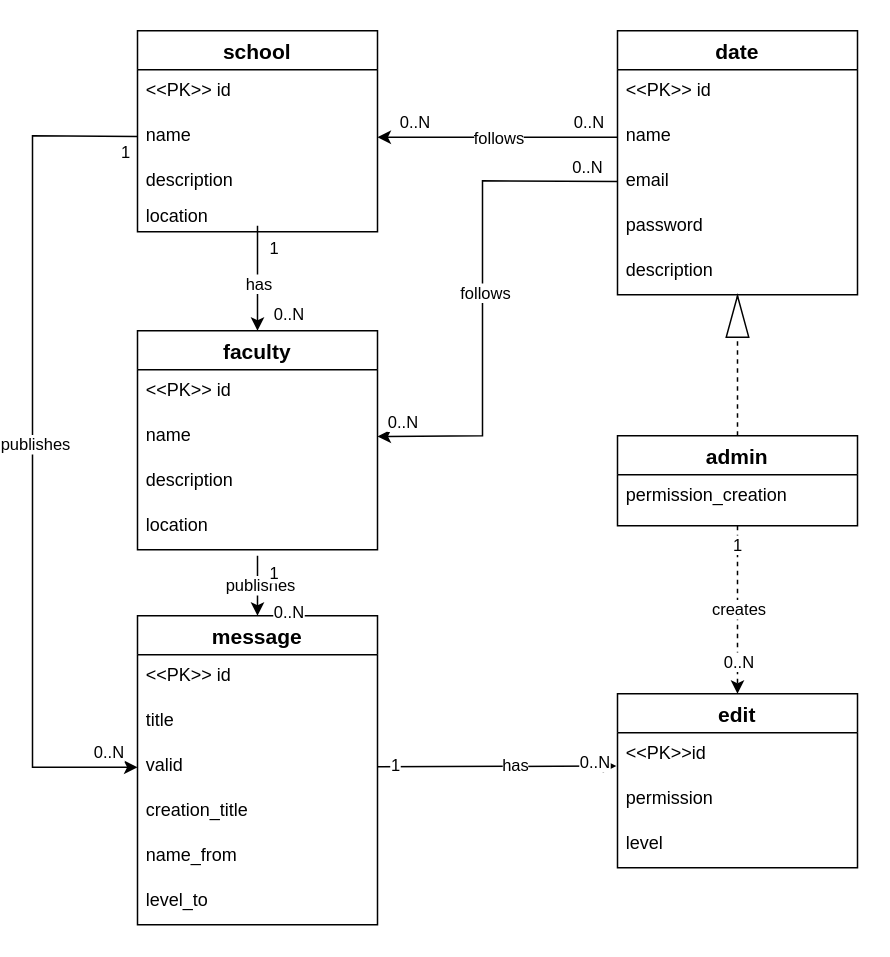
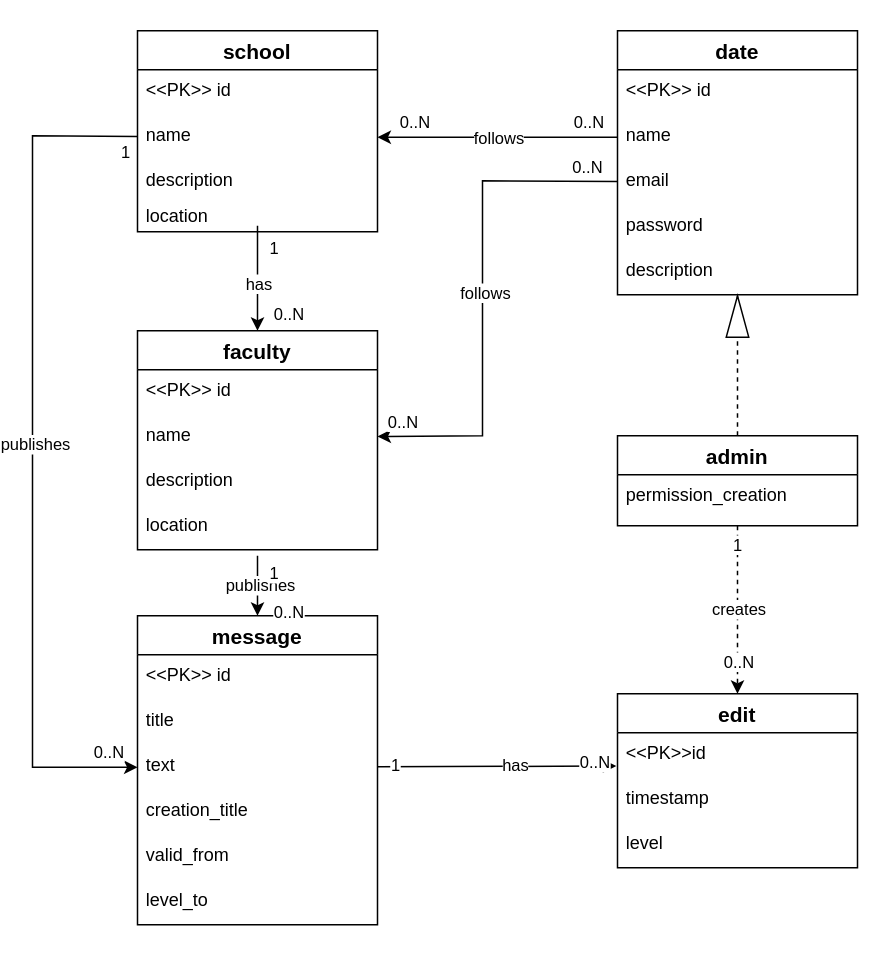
(166, 765) -> (166, 765)
(671, 798) -> (669, 798)
(191, 855) -> (191, 855)
